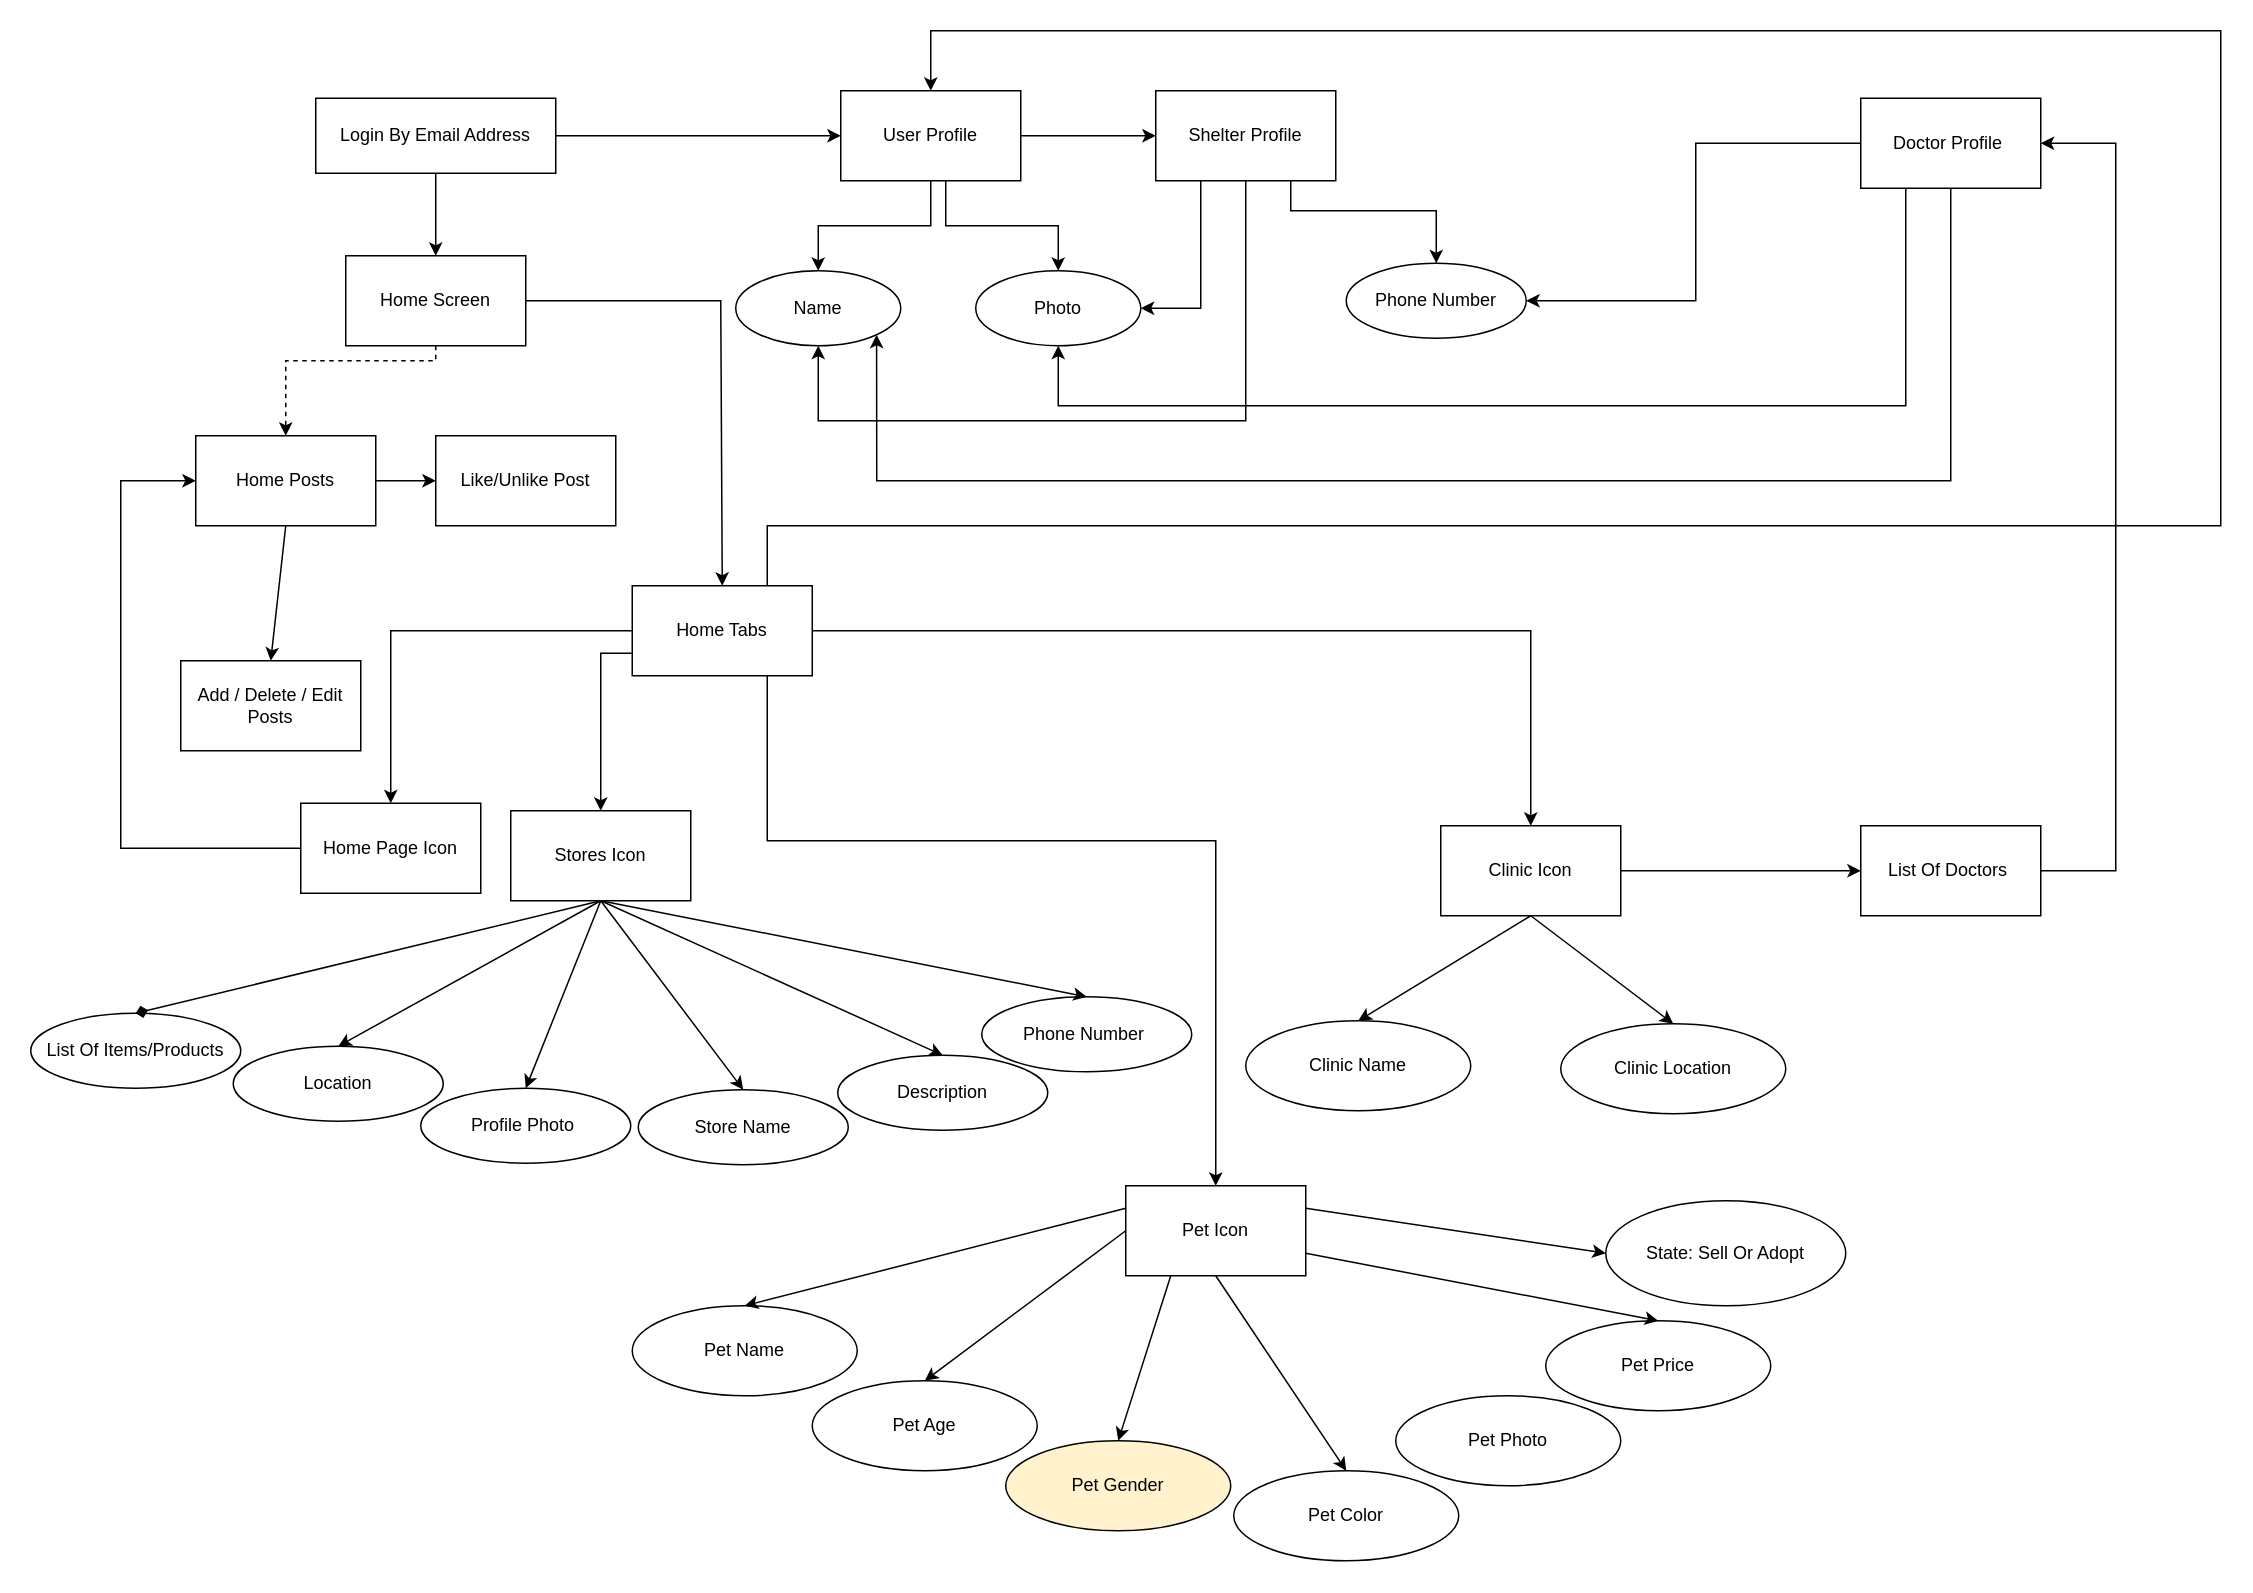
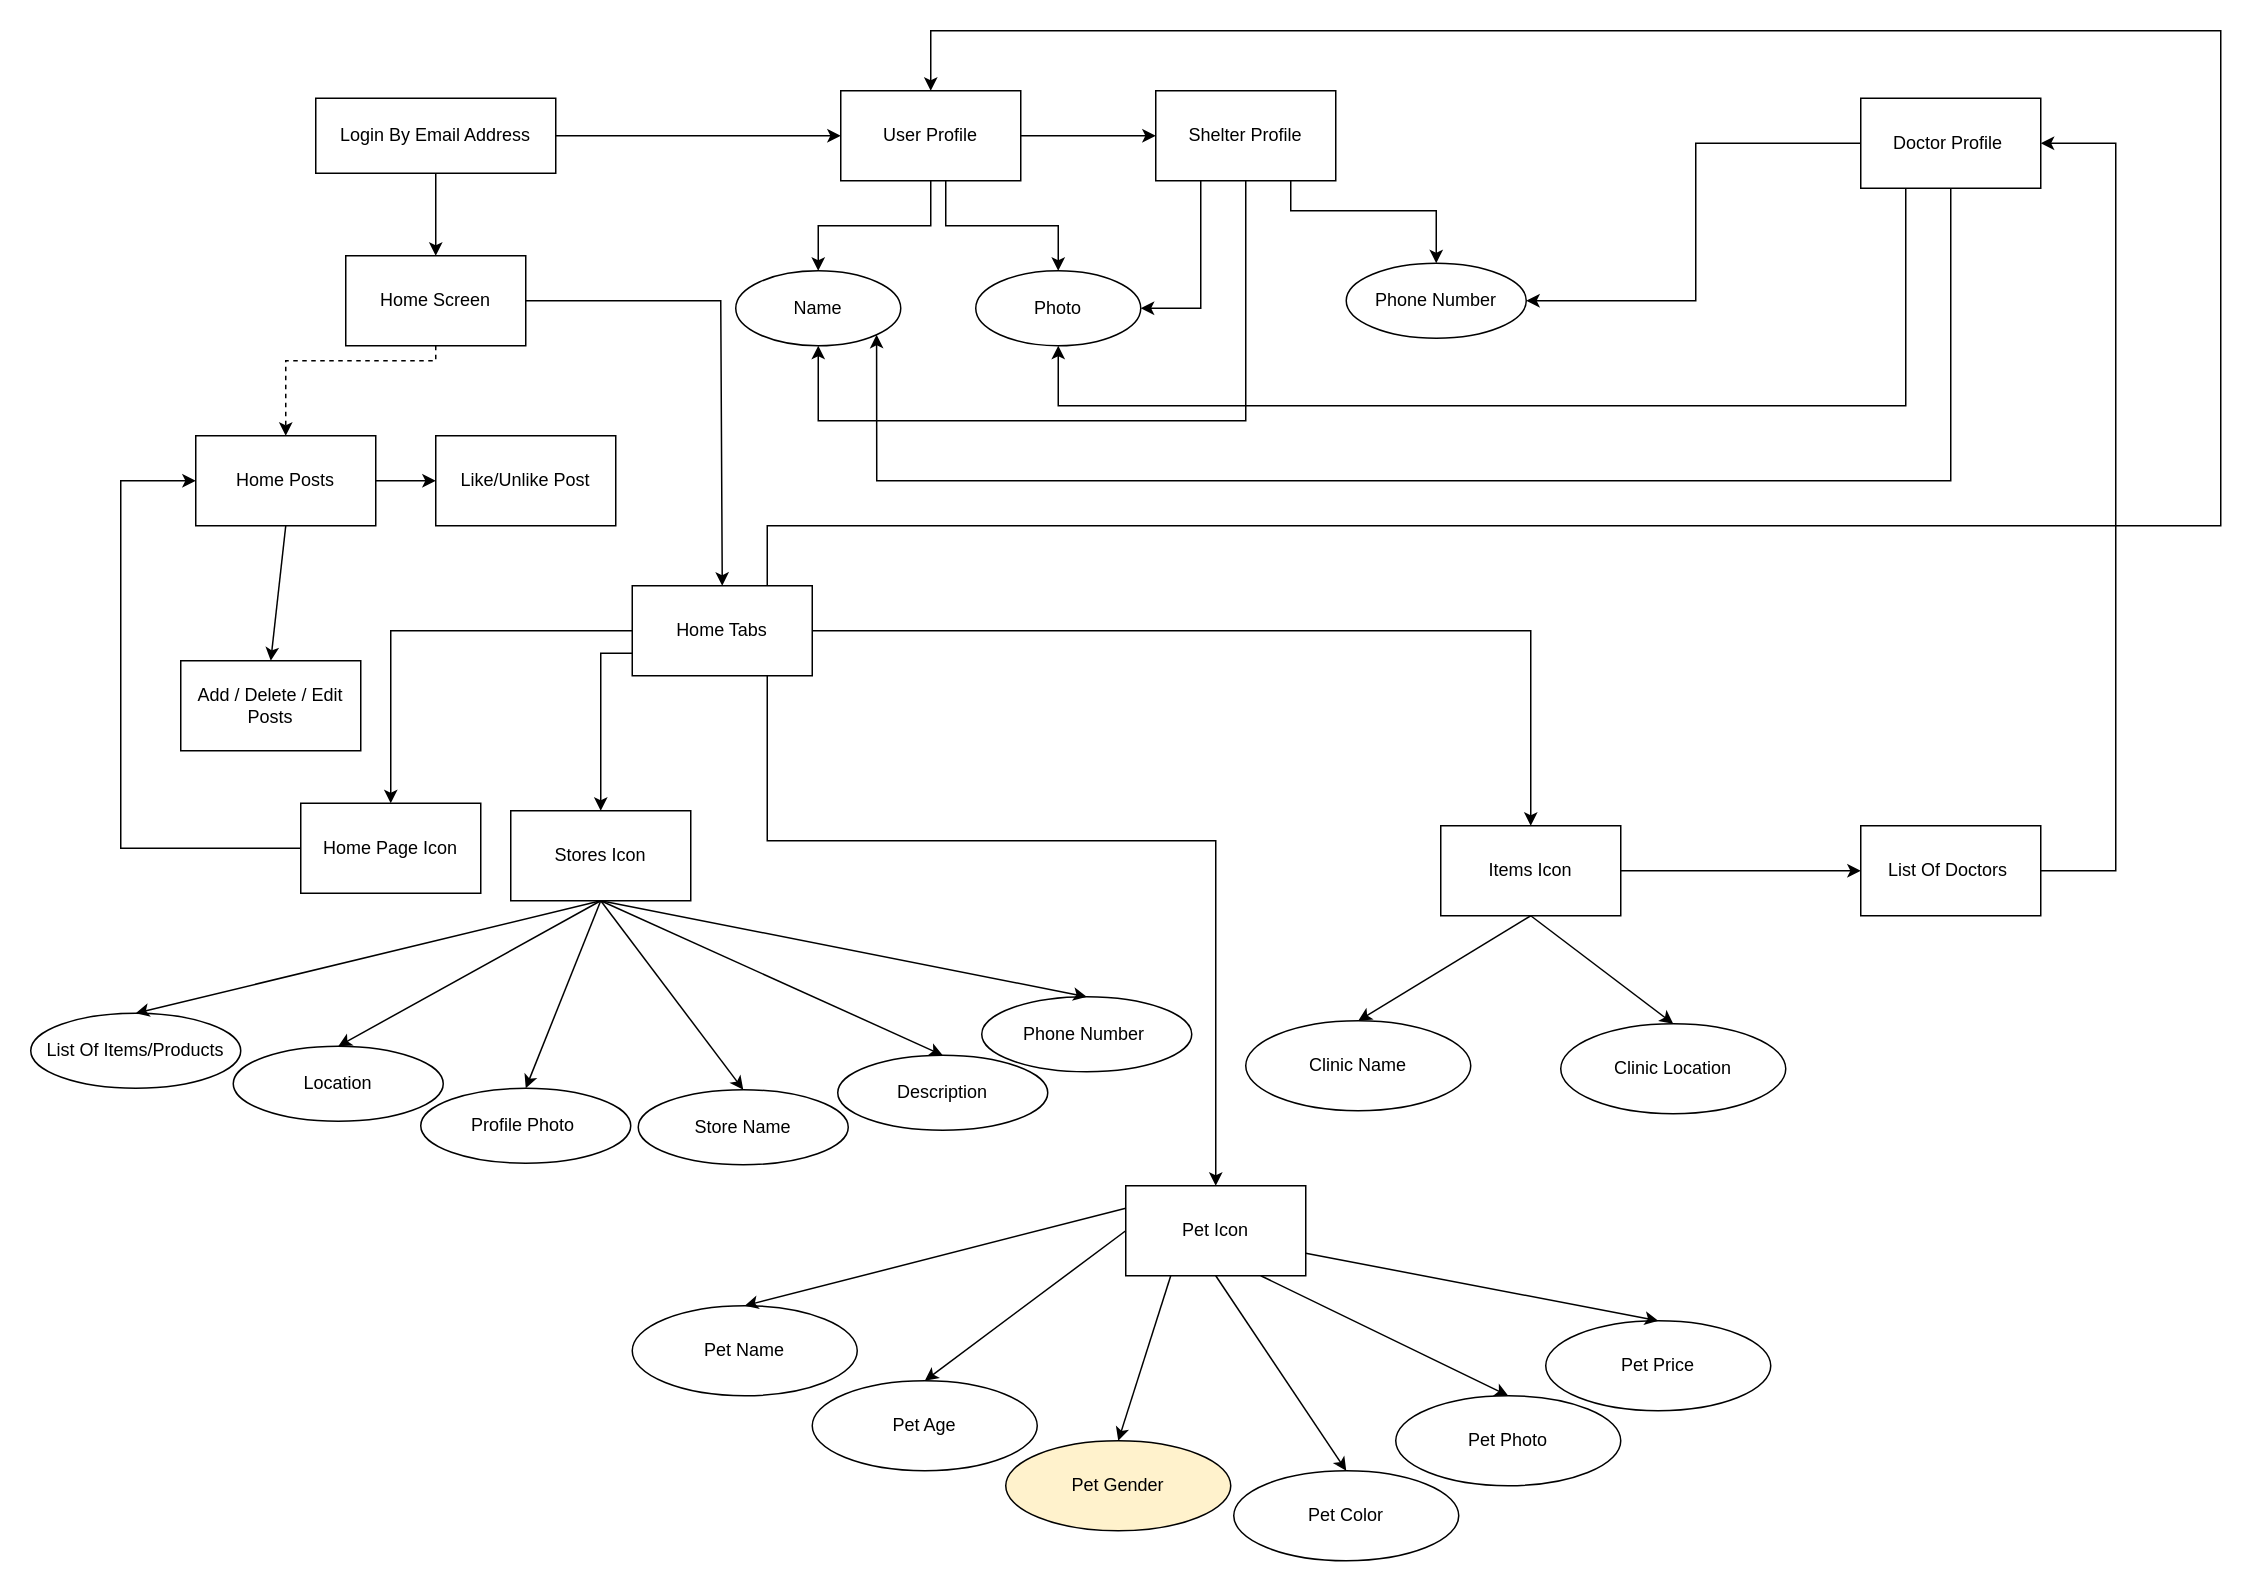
(1531, 871) -> (1531, 871)
(148, 1010) -> (147, 1011)
(1451, 1230) -> none
(1726, 1253) -> none
none -> (1380, 1333)
